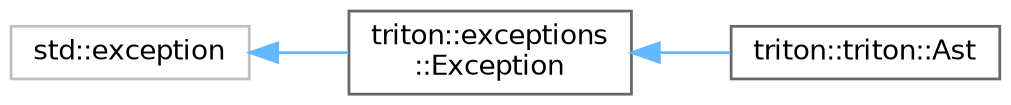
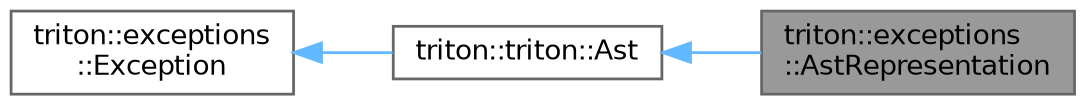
(130, 53) -> none
none -> (918, 53)
